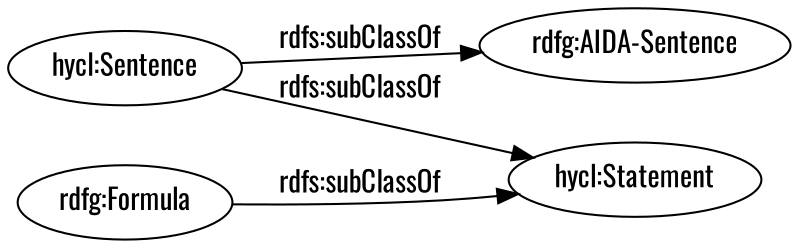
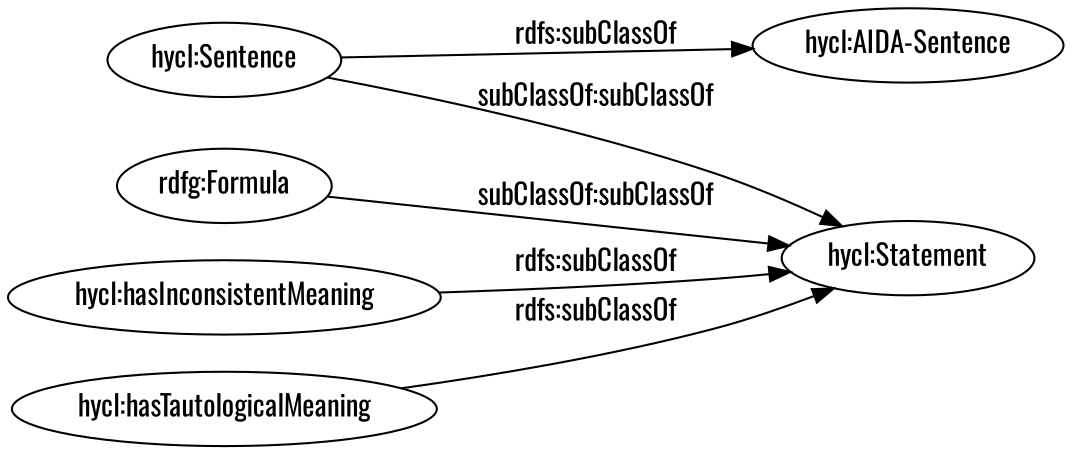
(635, 45) -> (908, 45)
(361, 90) -> (596, 98)
(361, 185) -> (596, 197)
none -> (224, 297)
none -> (224, 409)
